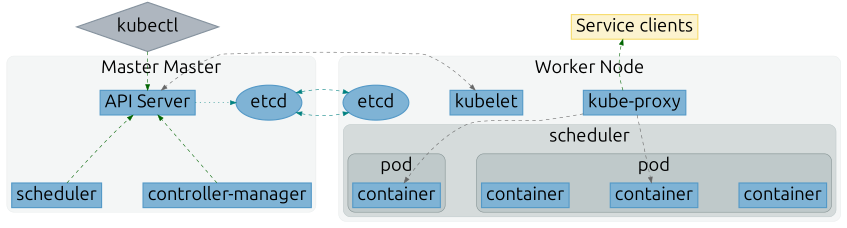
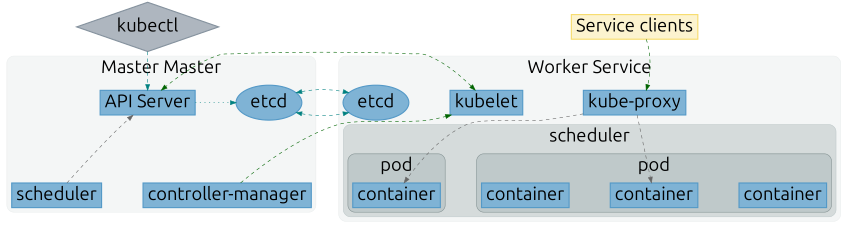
(319, 52) -> (319, 52)
(148, 68) -> (148, 68)
(590, 68) -> (590, 68)
(619, 68) -> (650, 62)
(97, 150) -> (97, 150)
(189, 151) -> (335, 126)
